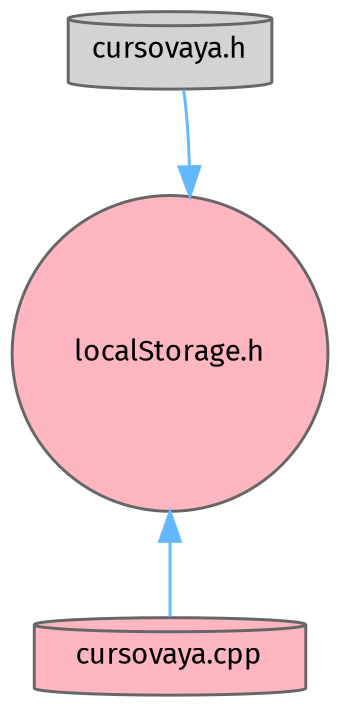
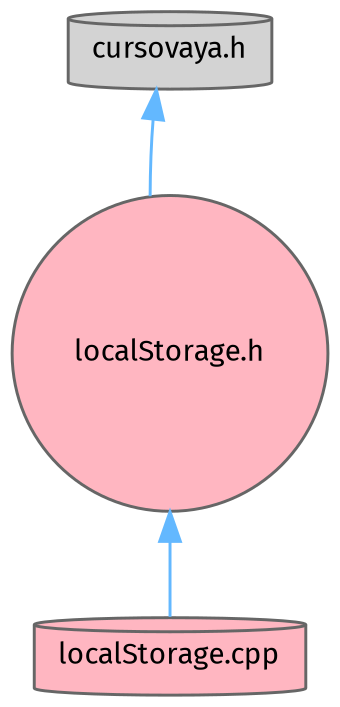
(188, 128) -> (151, 158)
(170, 656) -> (170, 656)
